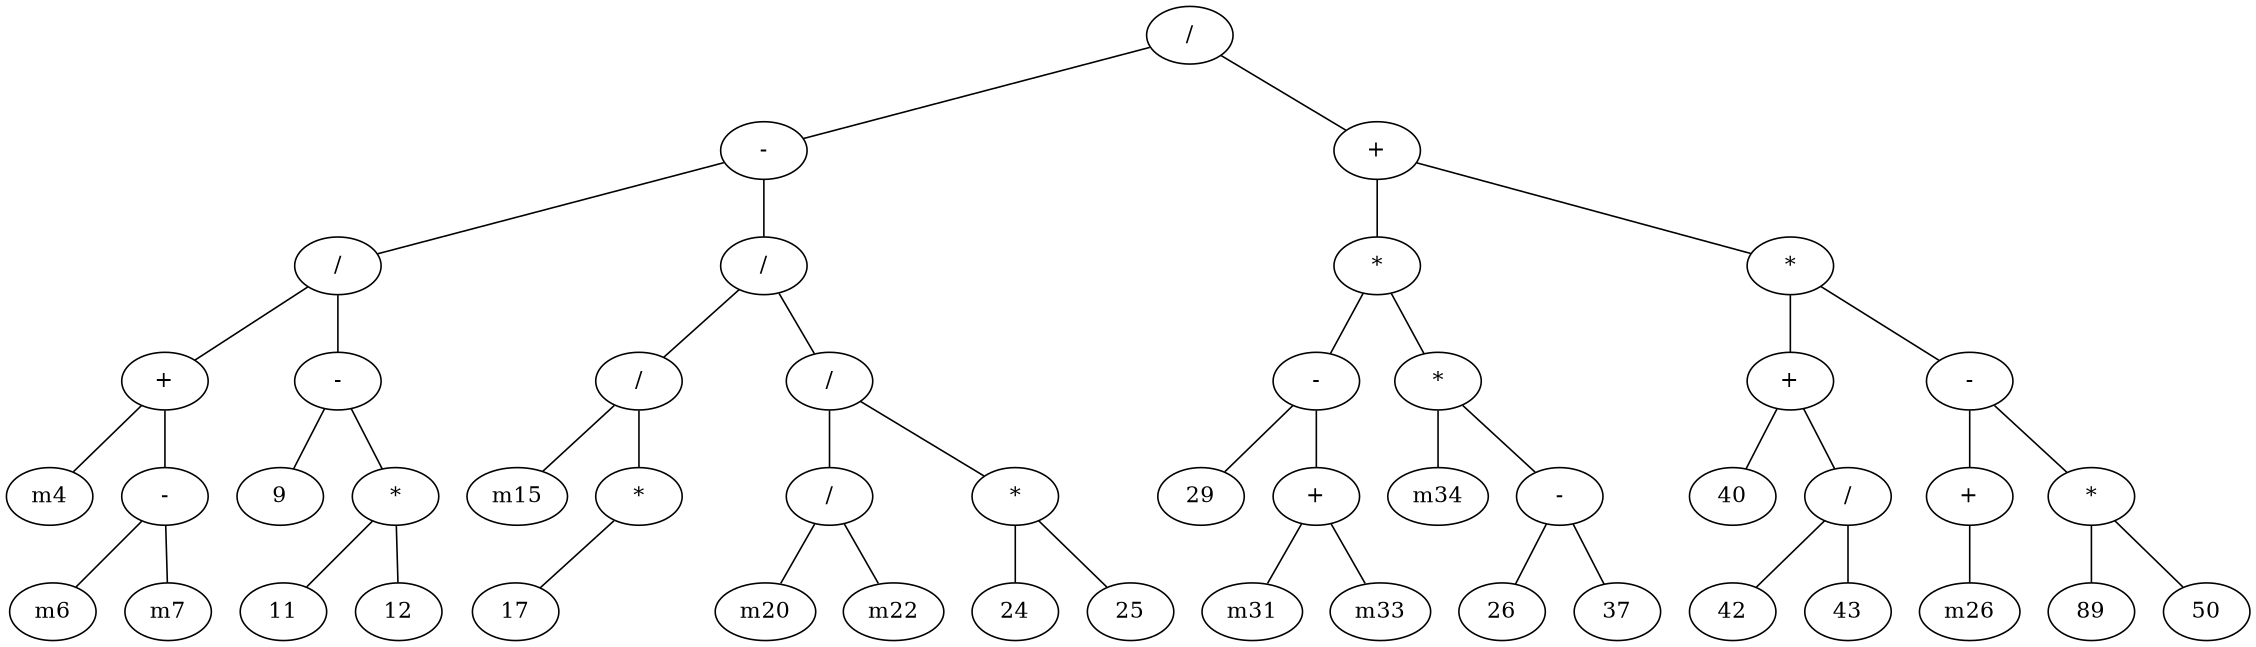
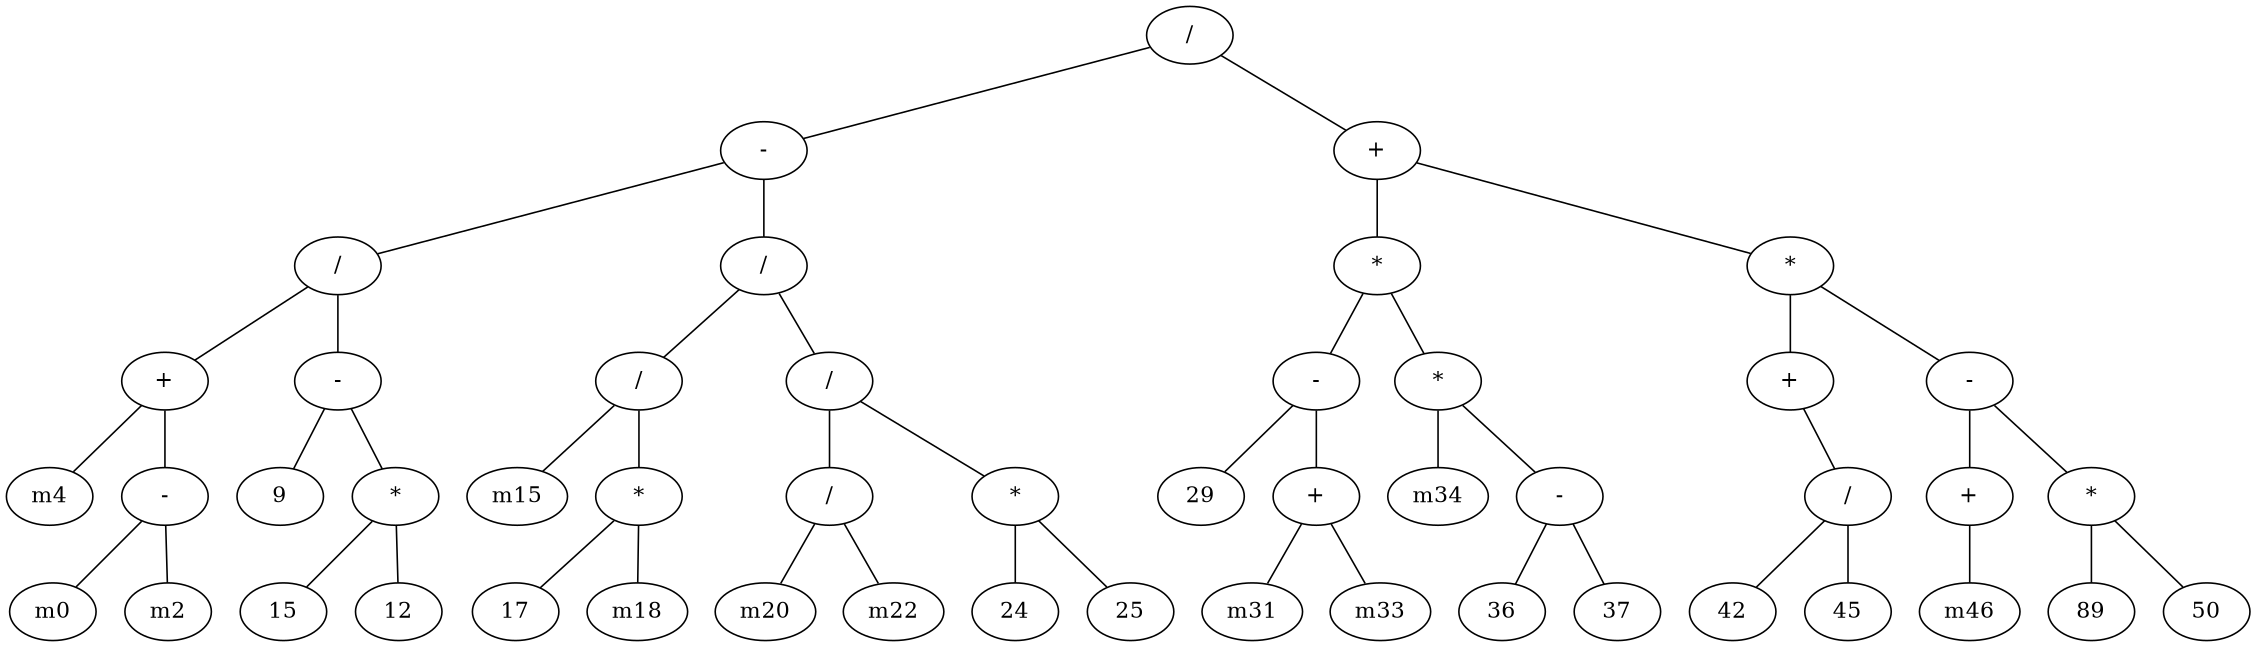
(1733, 496) -> none
(53, 612) -> (53, 612)
(168, 612) -> (168, 612)
(283, 612) -> (283, 612)
none -> (637, 612)
(1502, 612) -> (1502, 612)
(1848, 612) -> (1848, 612)
(1970, 612) -> (1970, 612)
